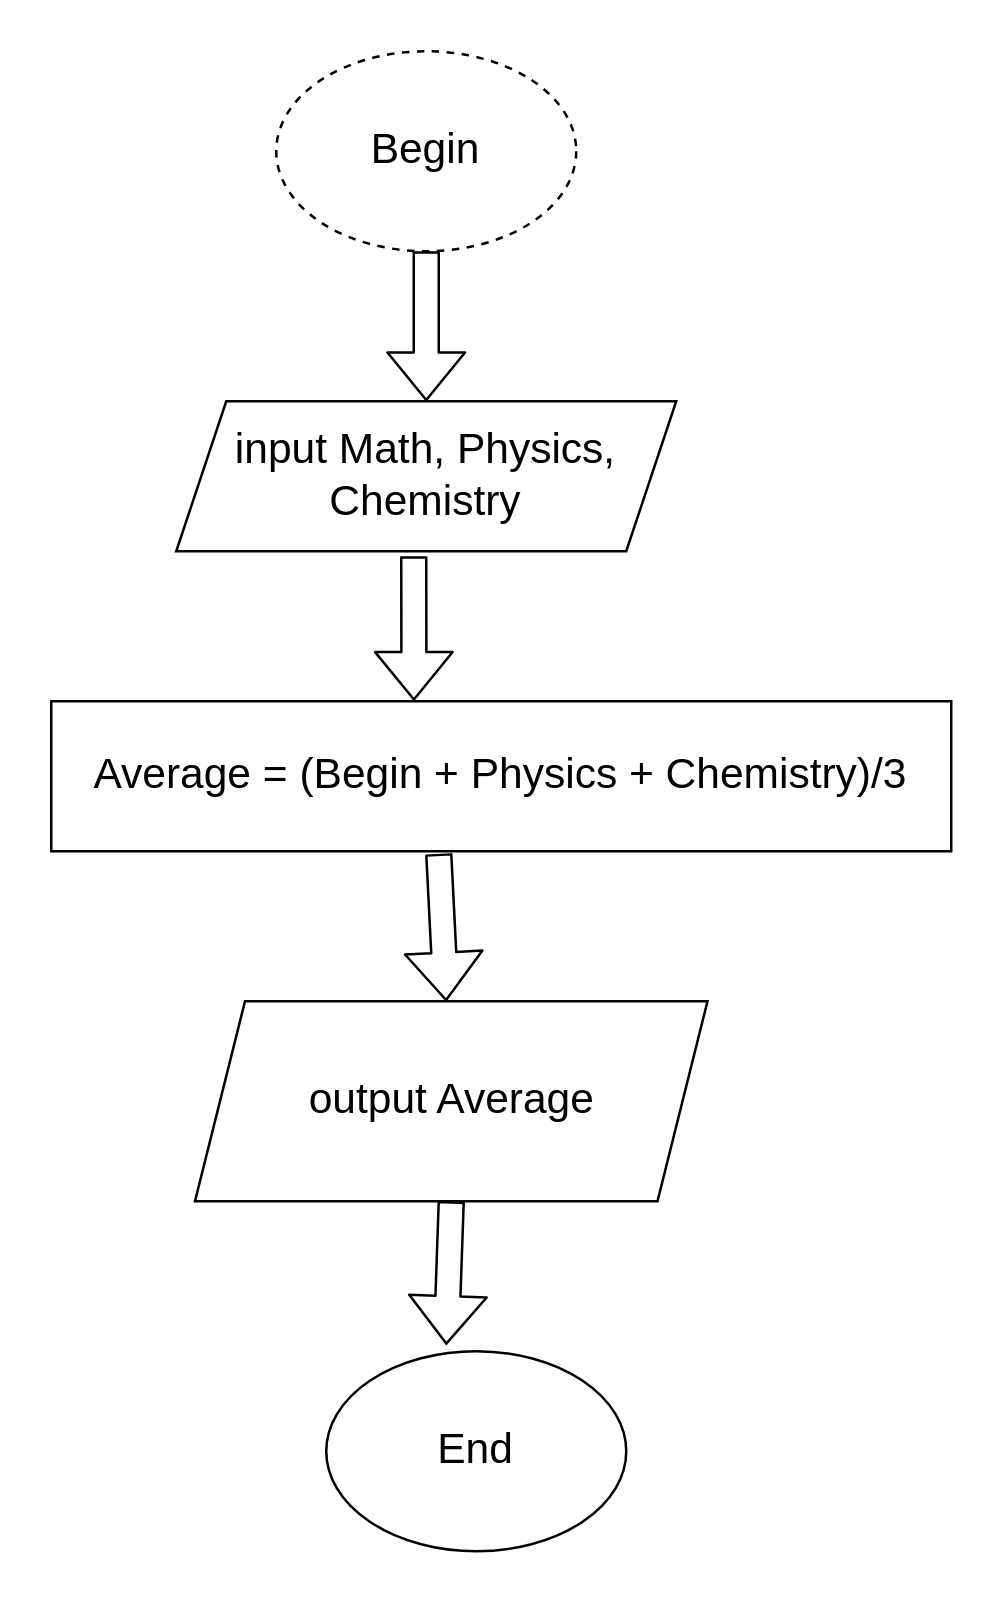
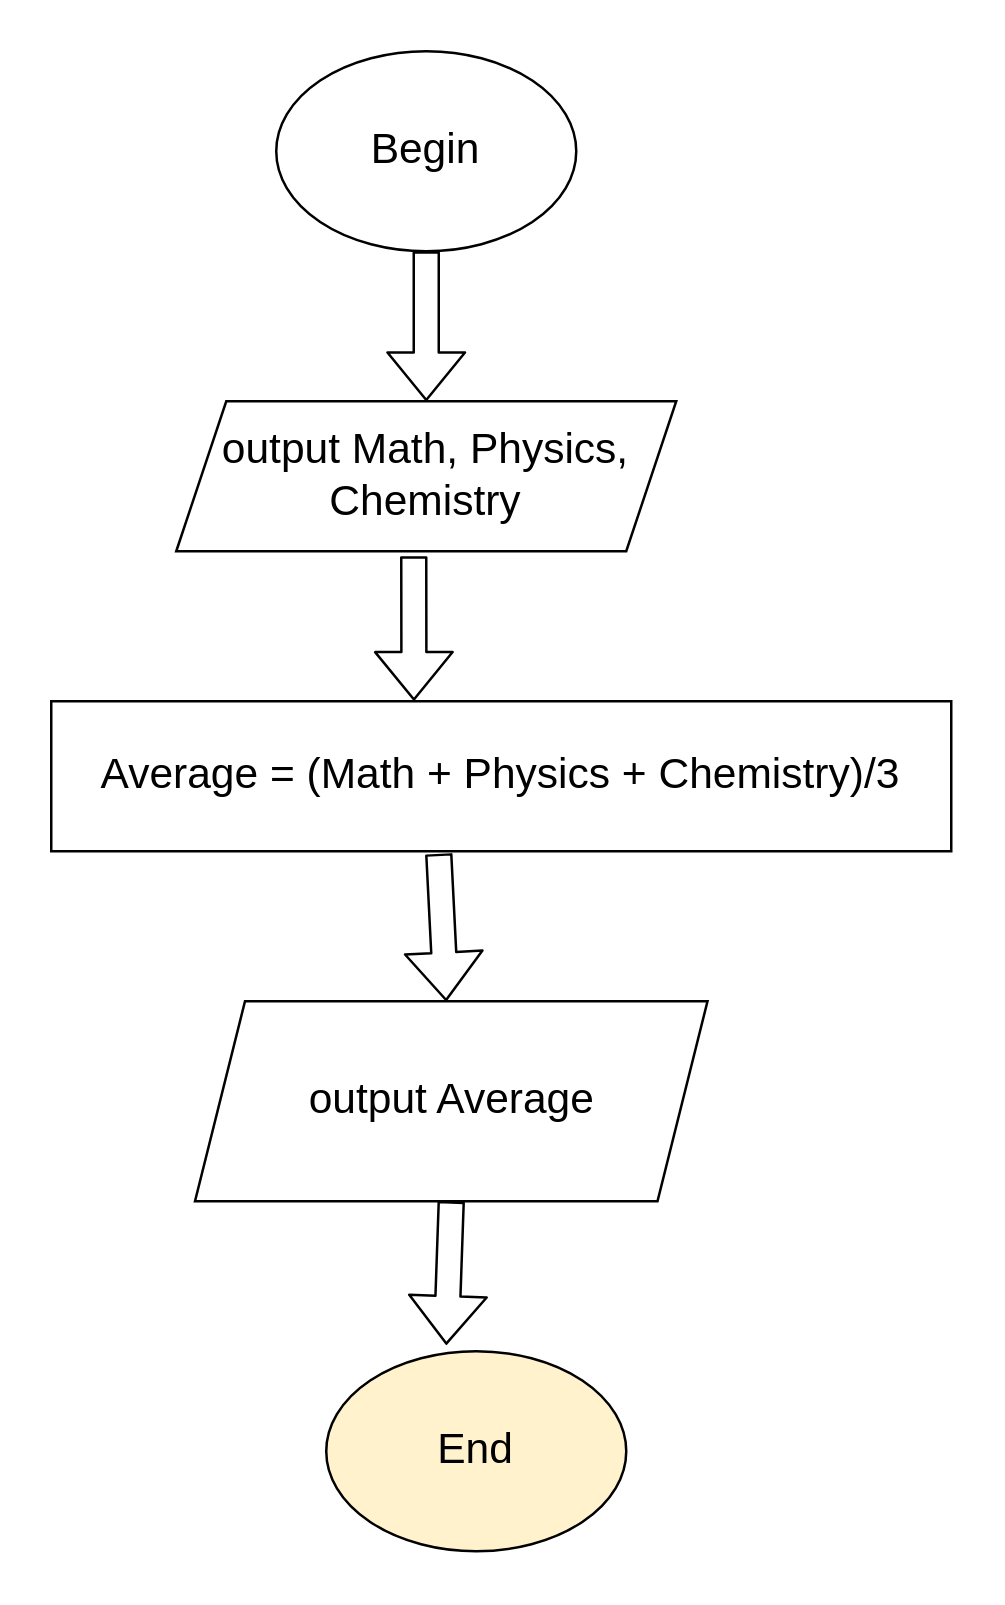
(426, 151) -> (426, 151)
(426, 476) -> (426, 476)
(501, 776) -> (501, 776)
(476, 1451) -> (476, 1451)
